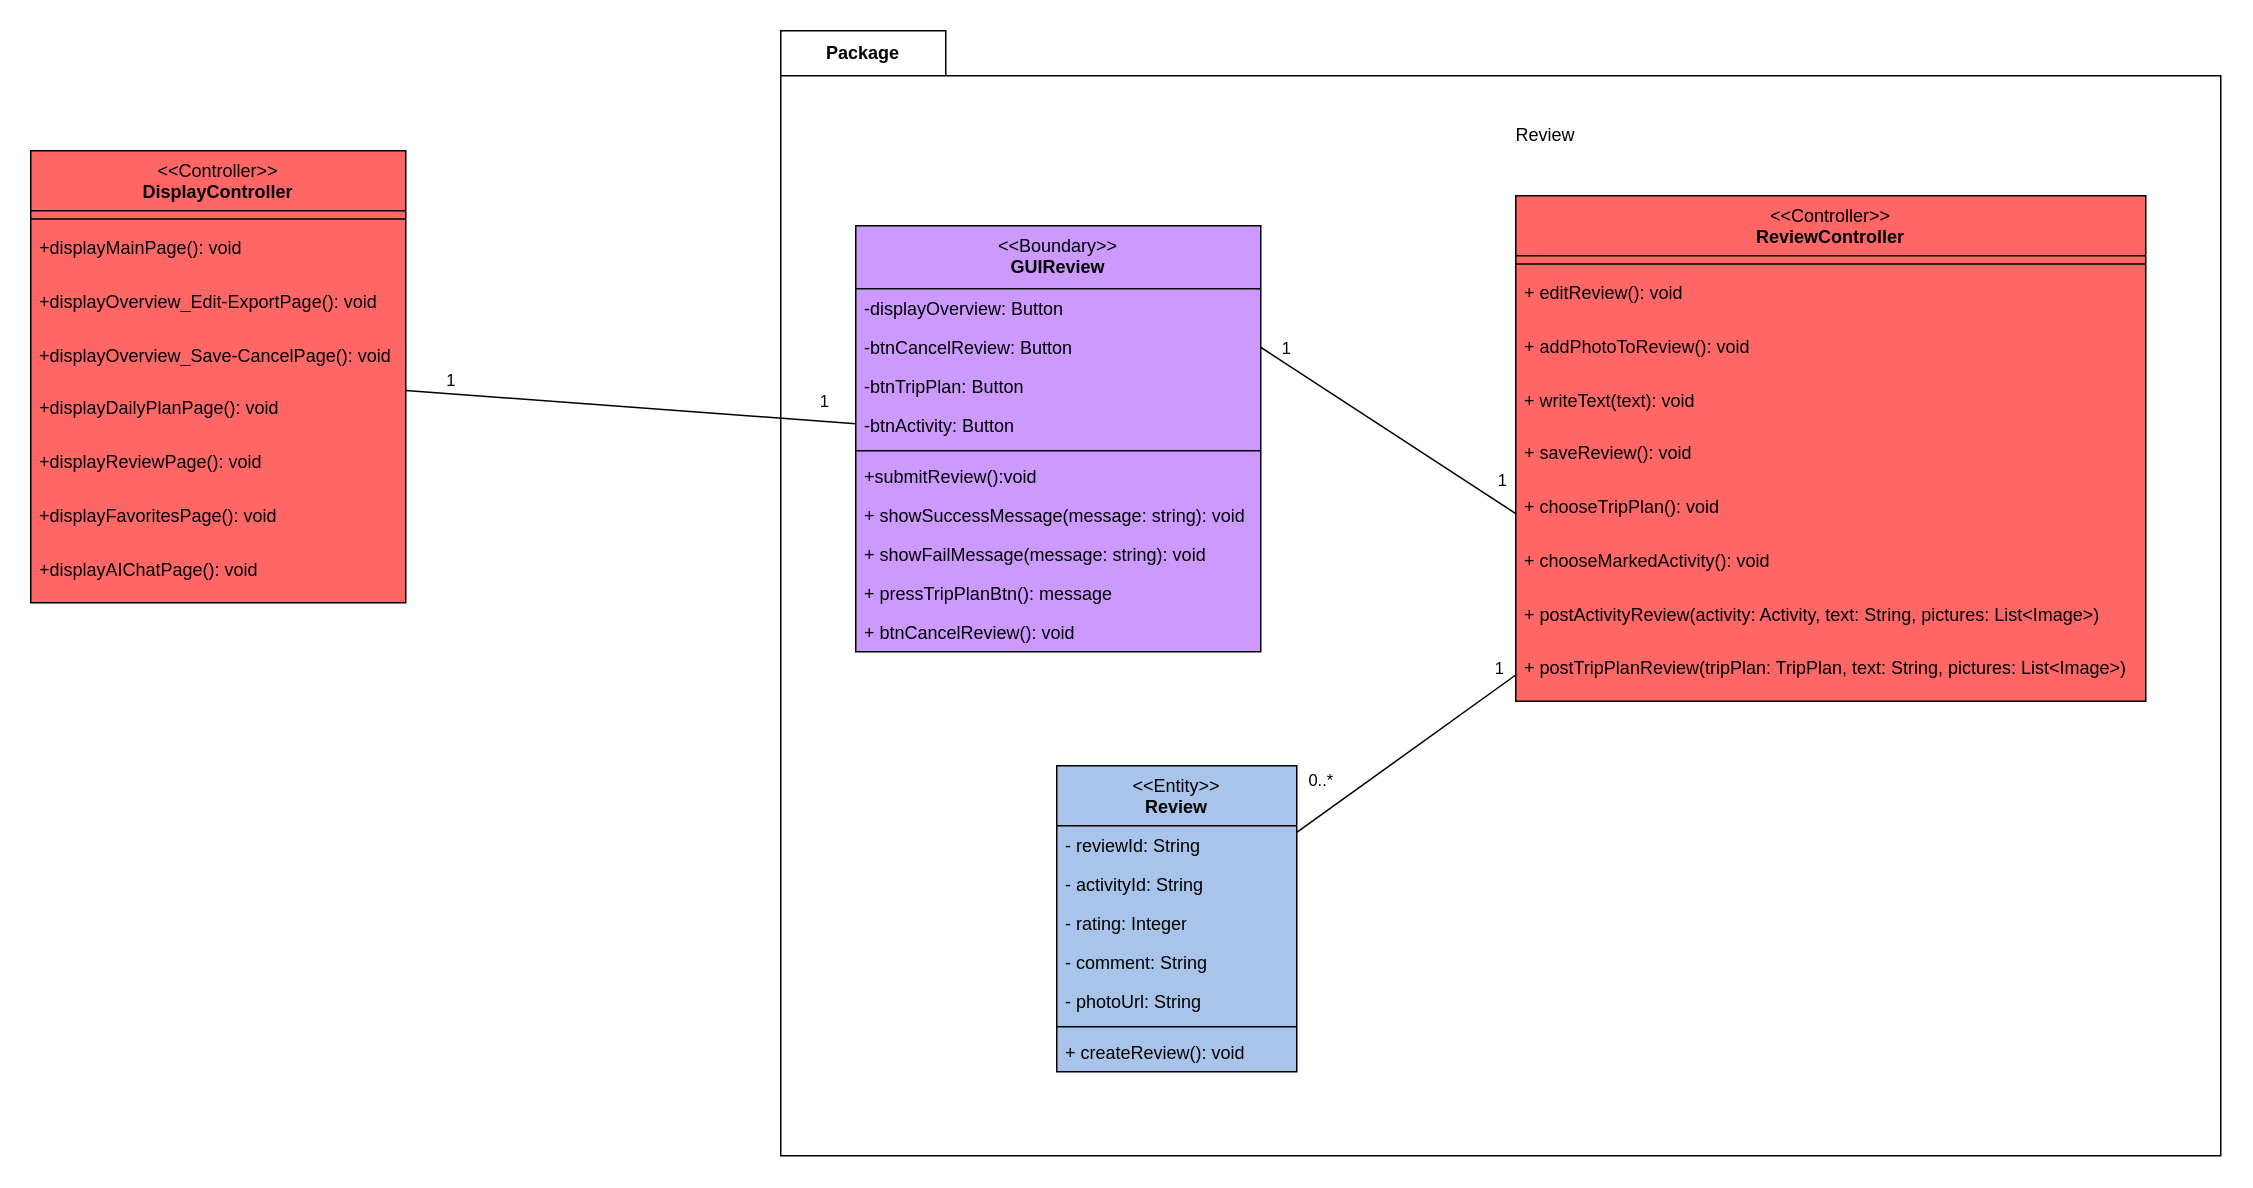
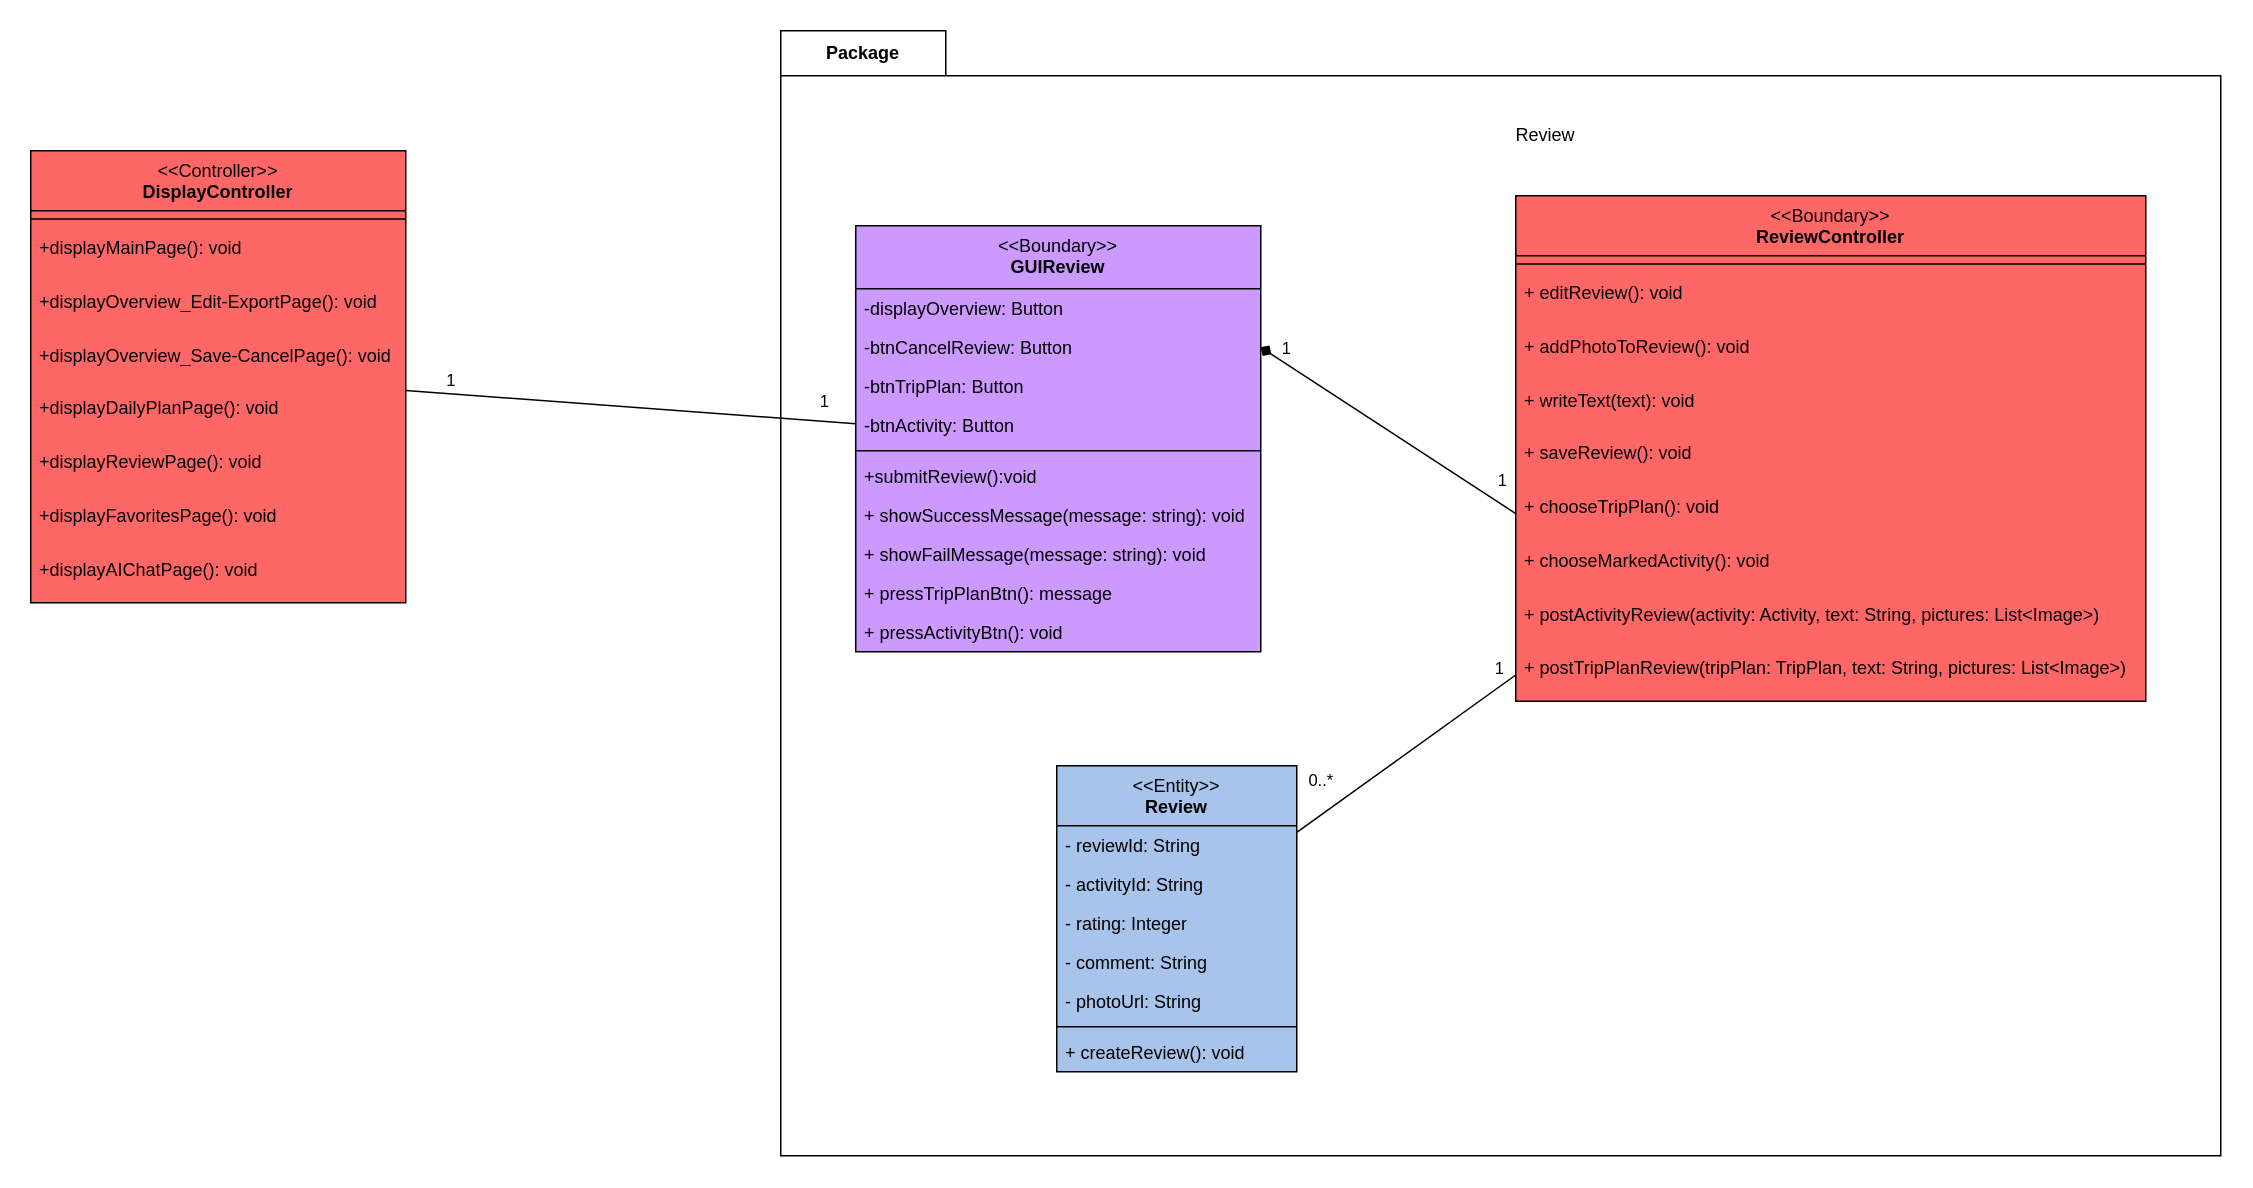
(1831, 228) -> (1831, 228)
(1267, 351) -> (1271, 354)
(977, 634) -> (982, 634)
